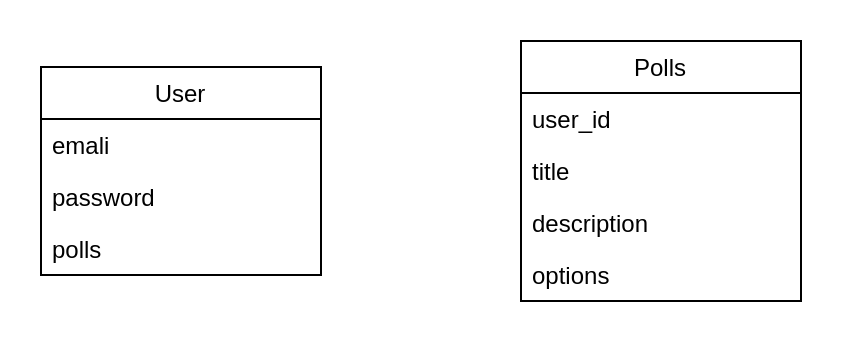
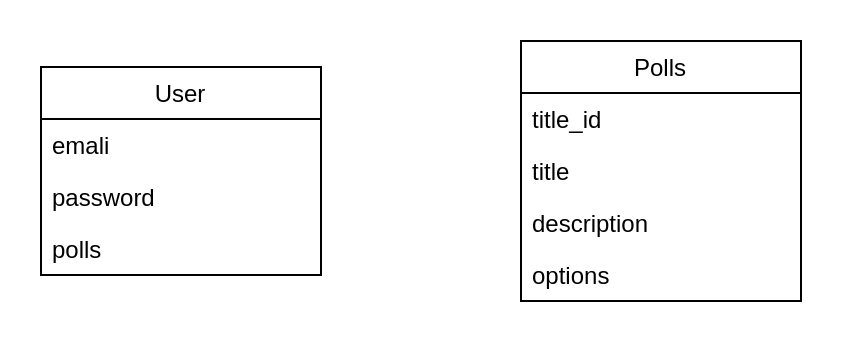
(576, 120) -> (576, 120)
